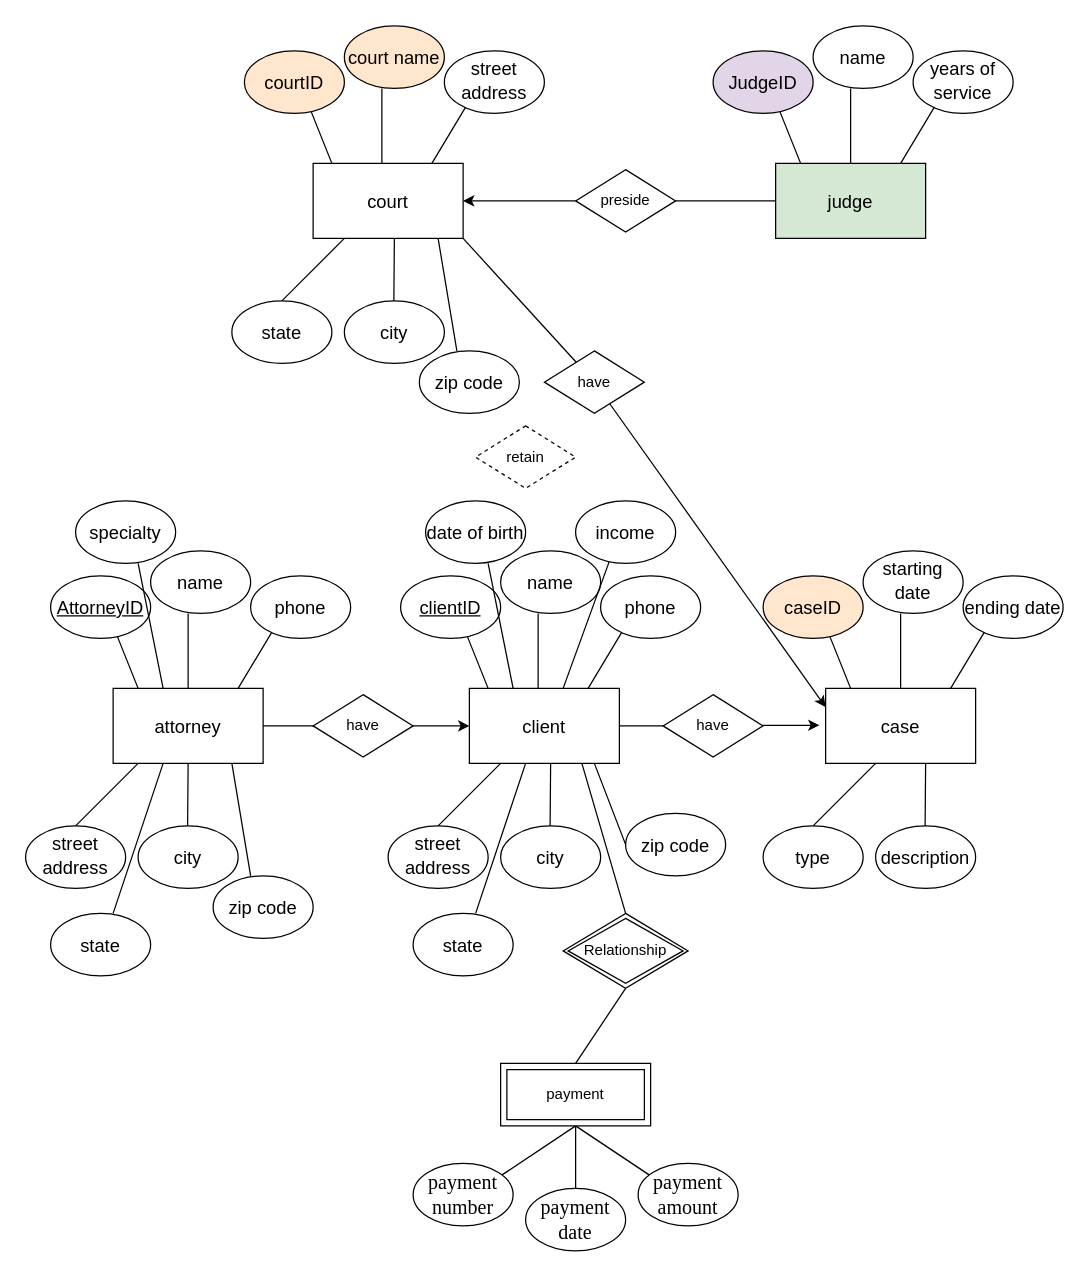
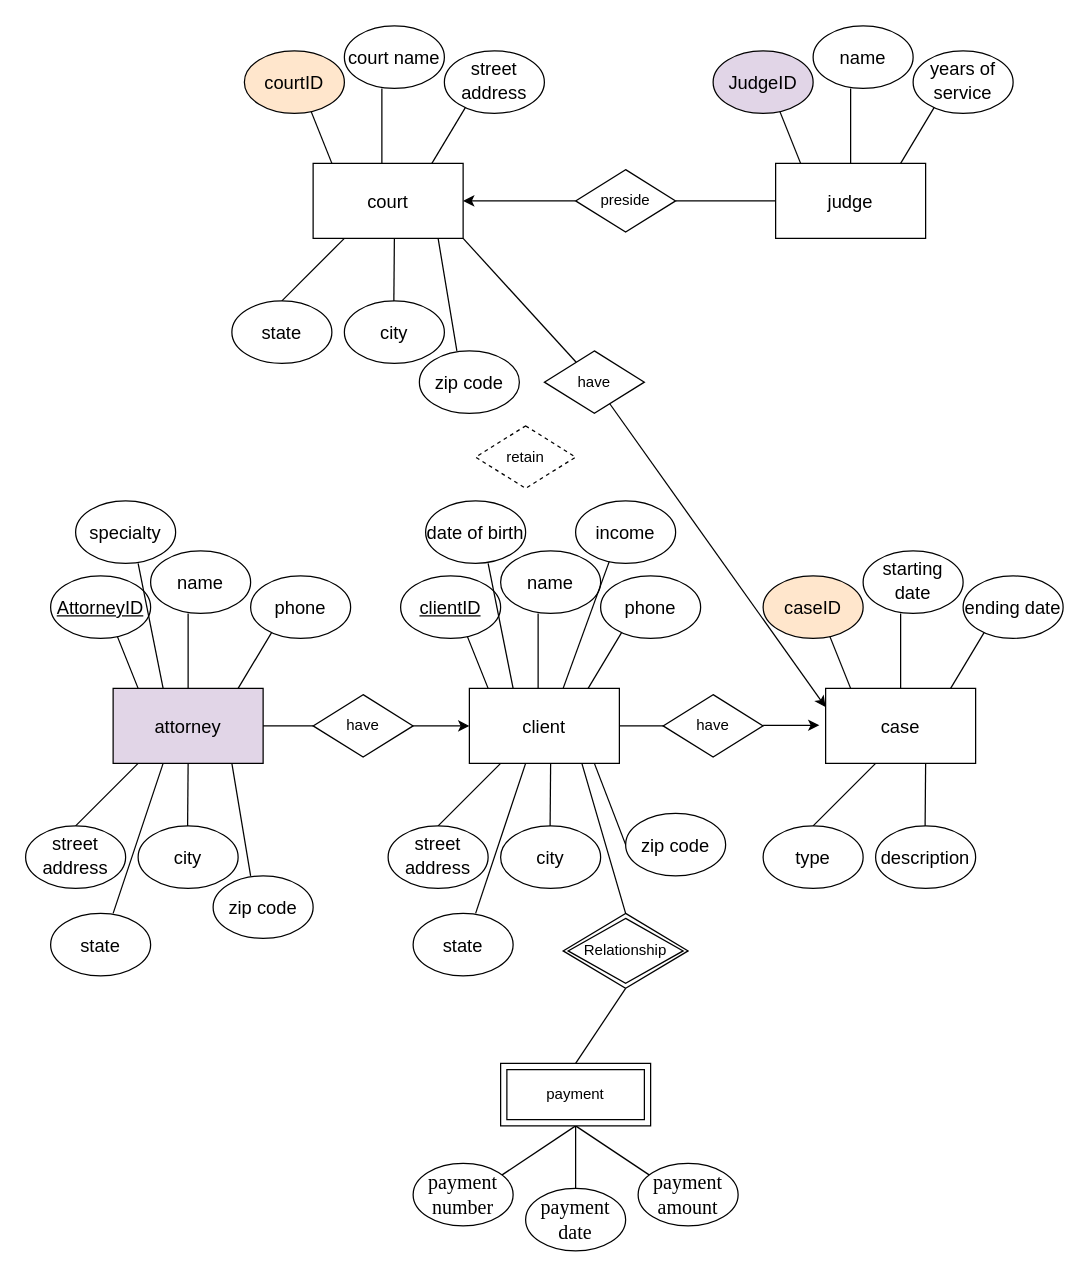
(394, 57) -> (394, 57)
(851, 201) -> (851, 201)
(188, 726) -> (188, 726)
